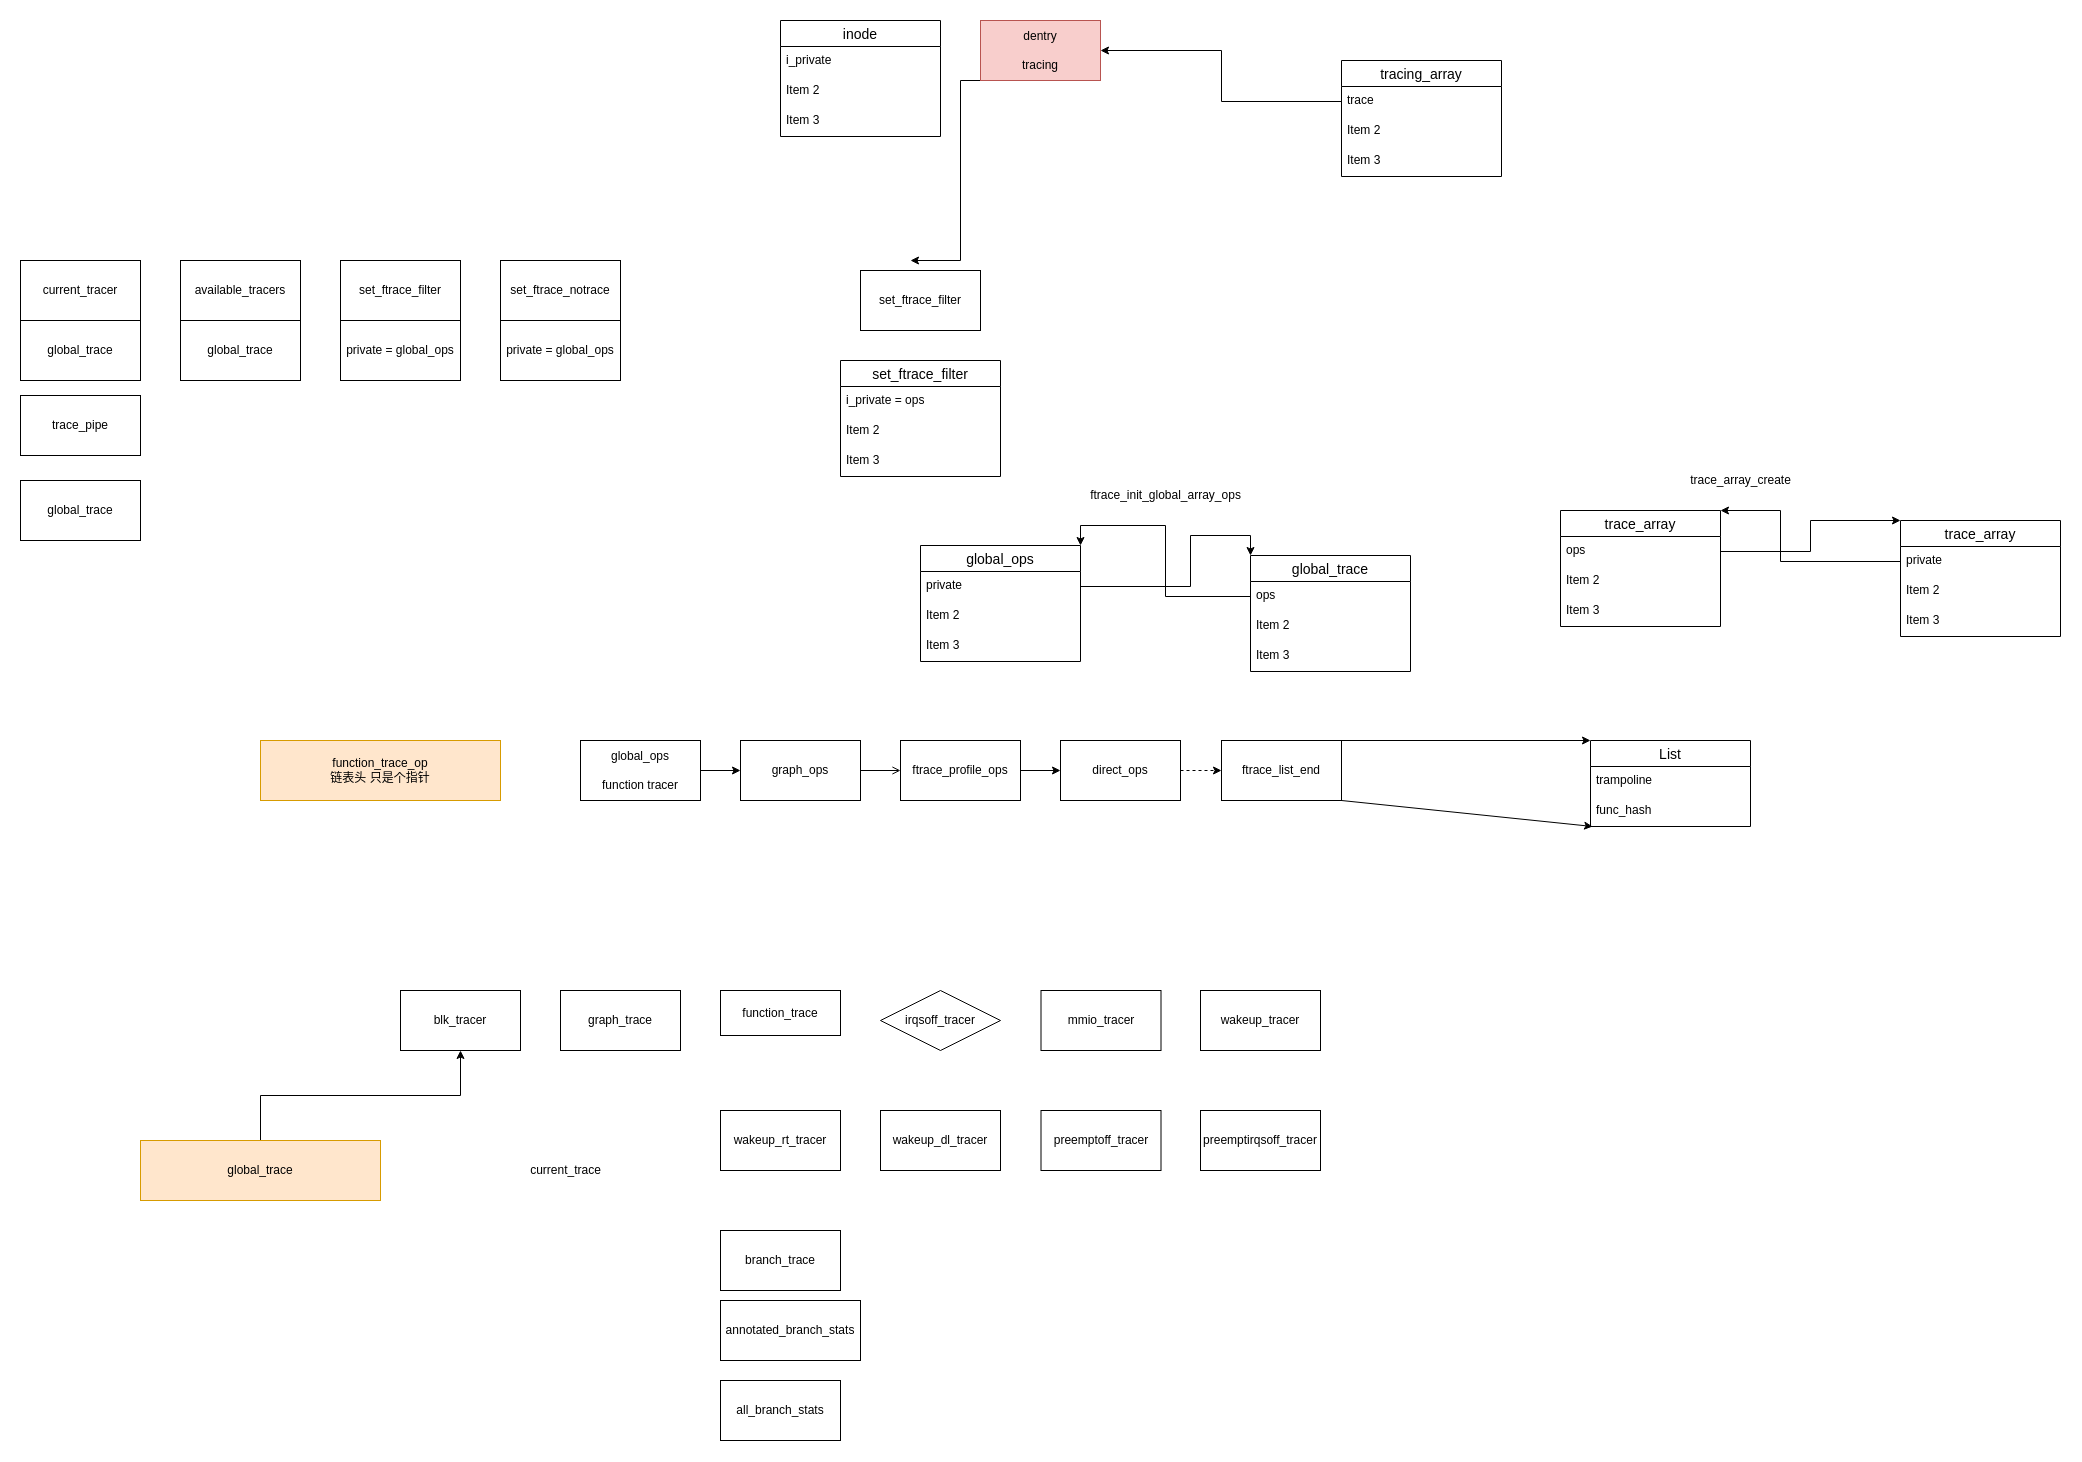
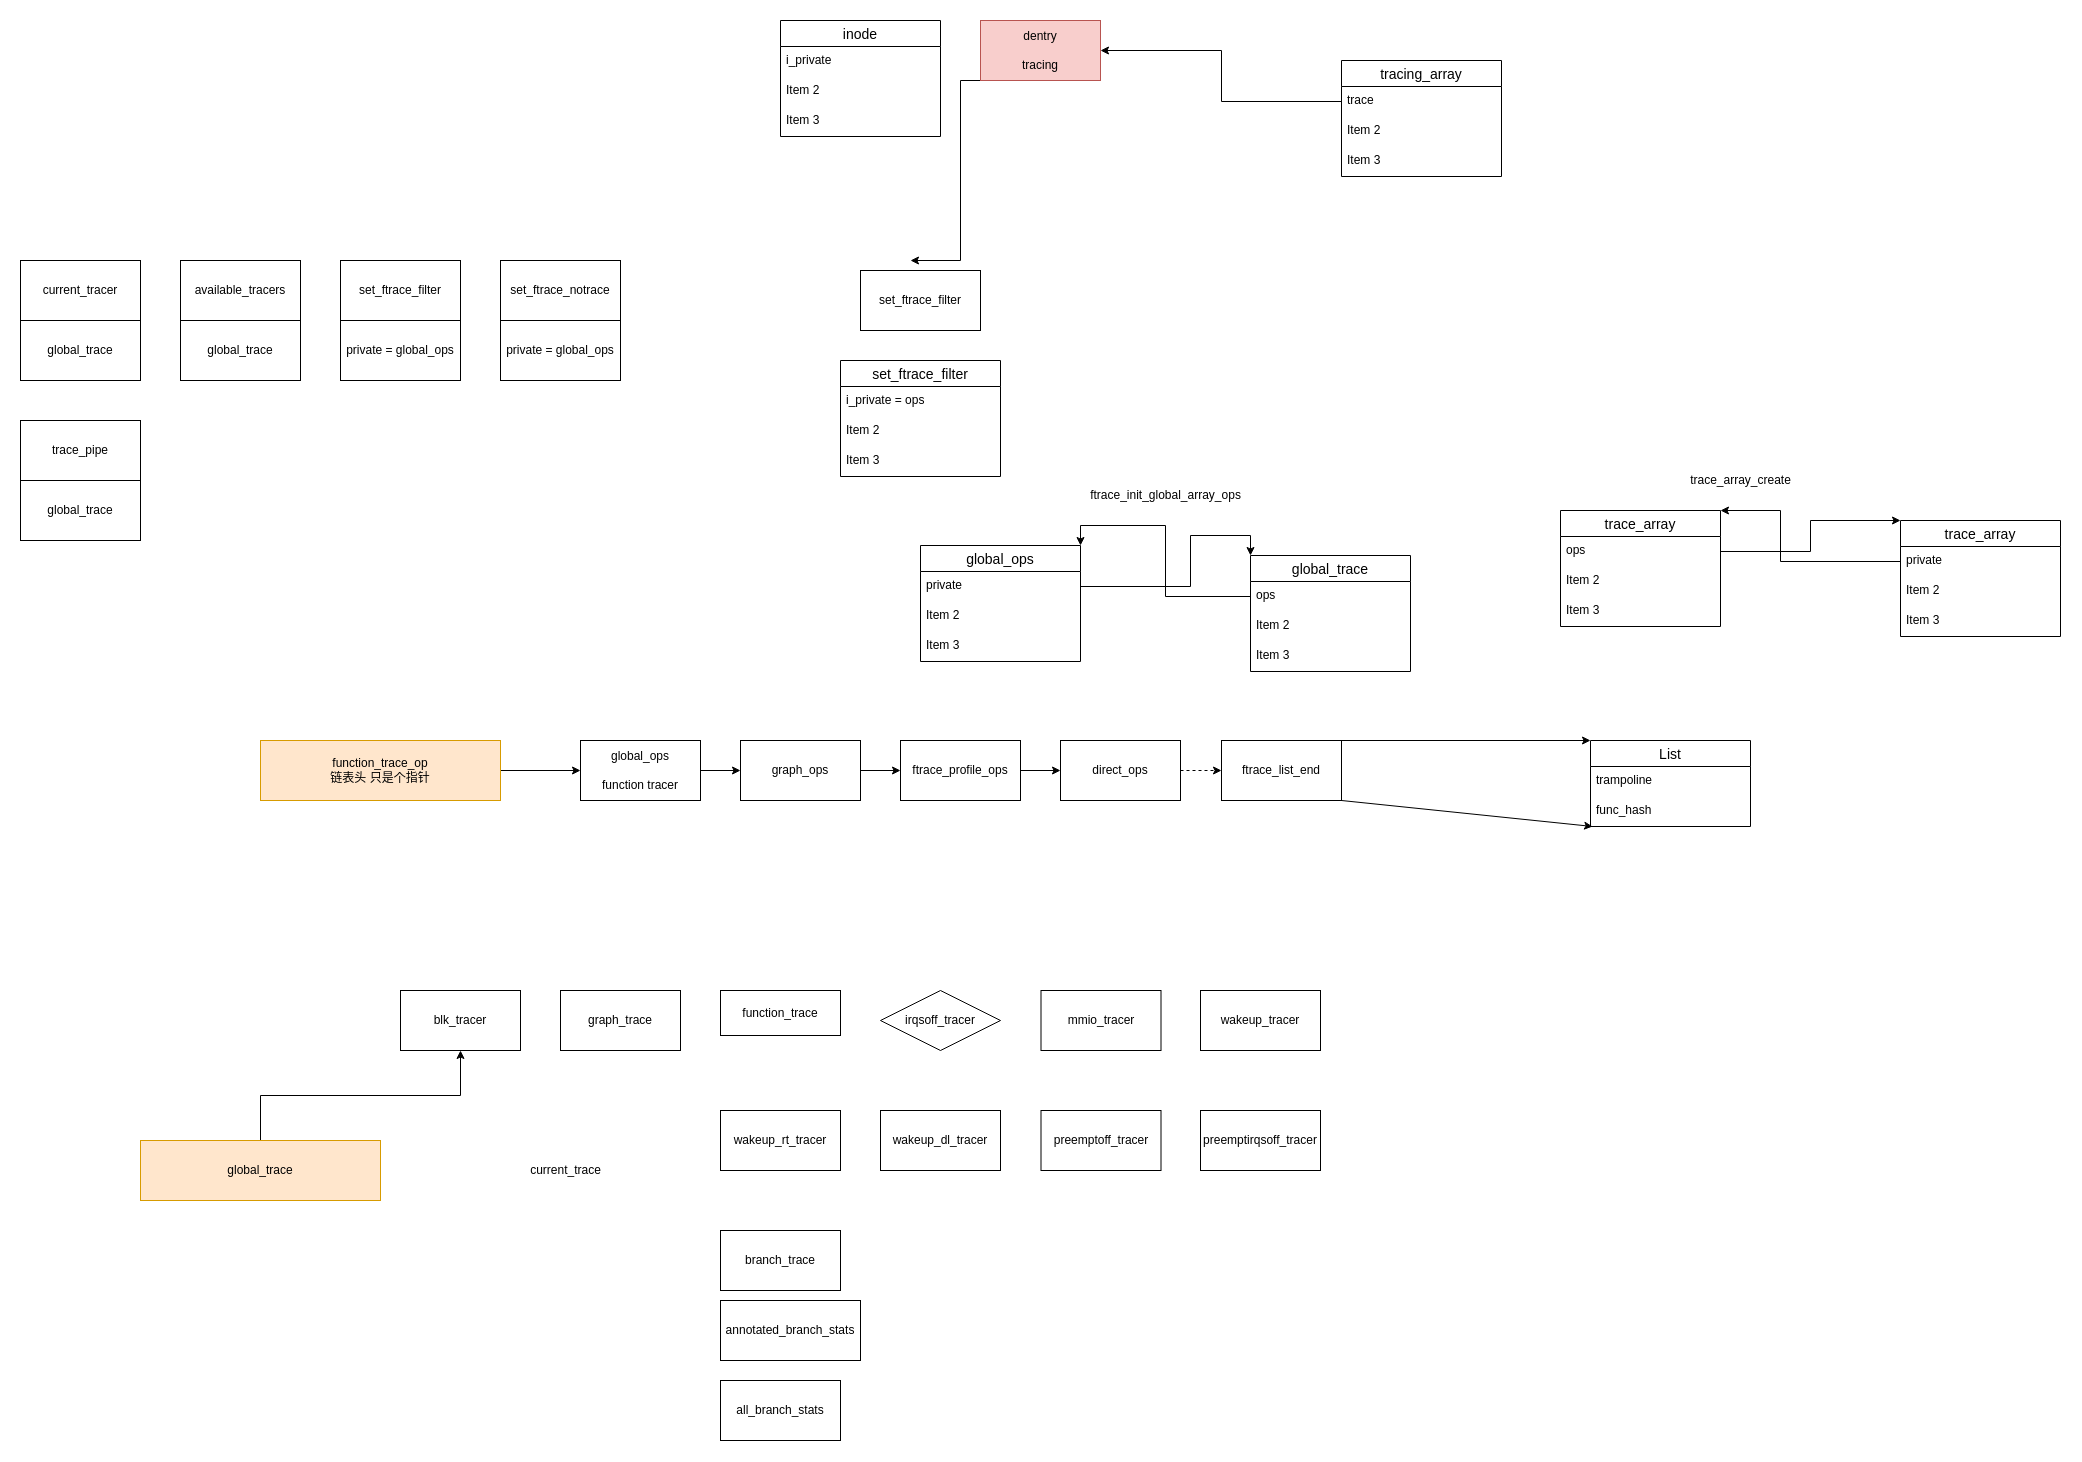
(81, 426) -> (81, 451)
none -> (537, 771)
(894, 771) -> (892, 771)
